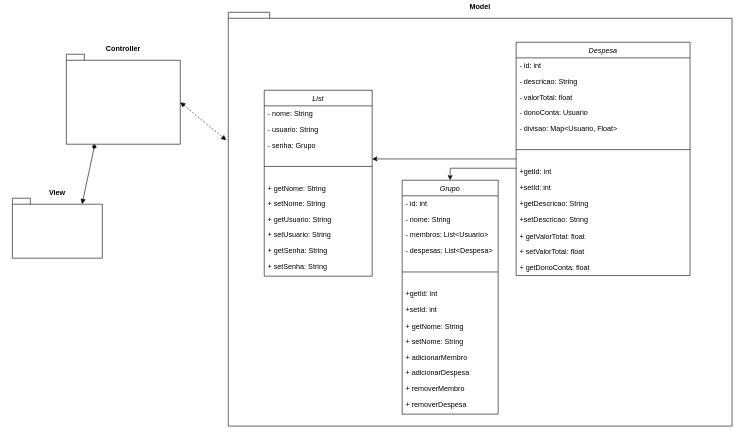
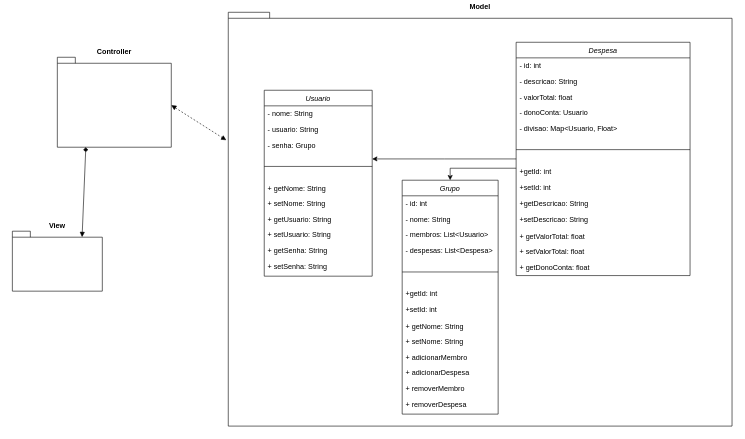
(318, 98) -> (318, 98)
(123, 99) -> (114, 102)
(57, 228) -> (57, 261)
